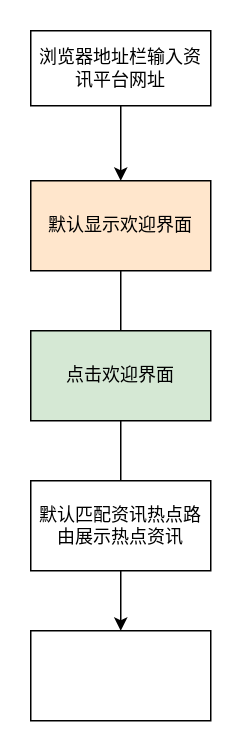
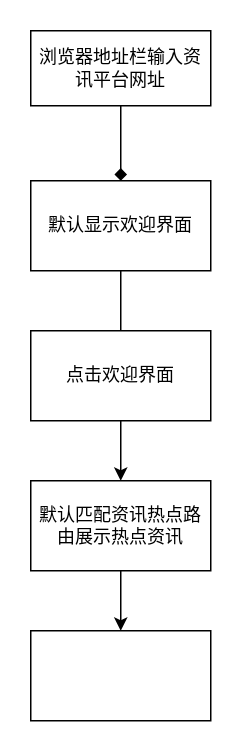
(121, 169) -> (121, 168)
(121, 226) -> (121, 226)
(121, 376) -> (121, 376)
(121, 473) -> (121, 469)
